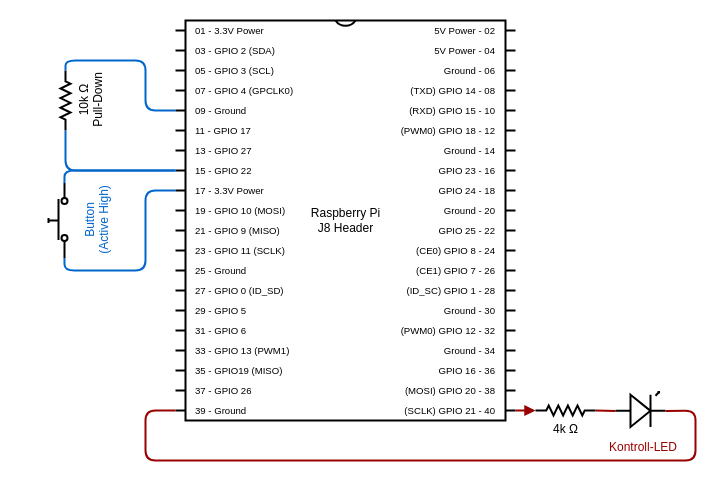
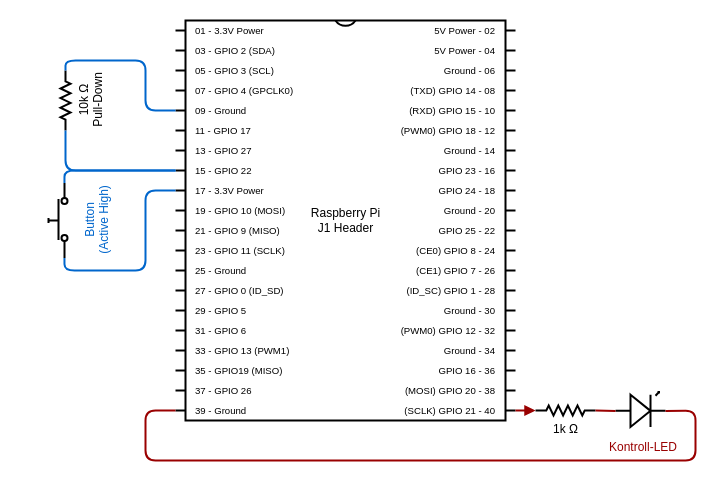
(230, 31) -> (230, 31)
(566, 430) -> (566, 430)
